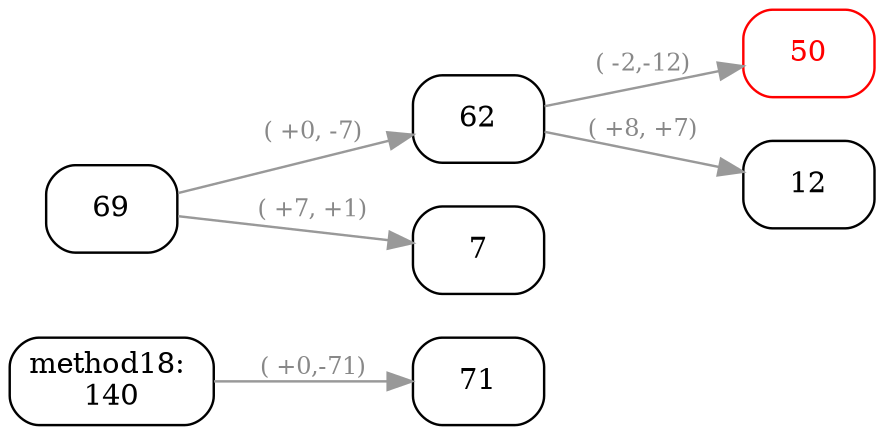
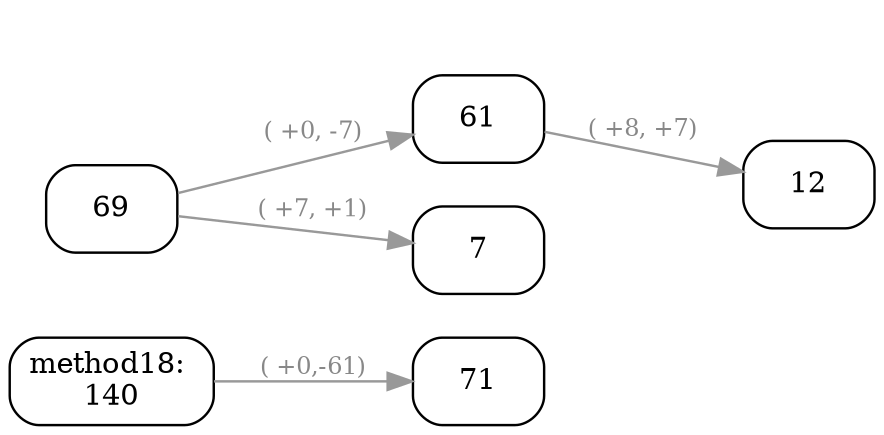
(809, 53) -> none
(479, 119) -> (479, 119)
(313, 368) -> (313, 368)
